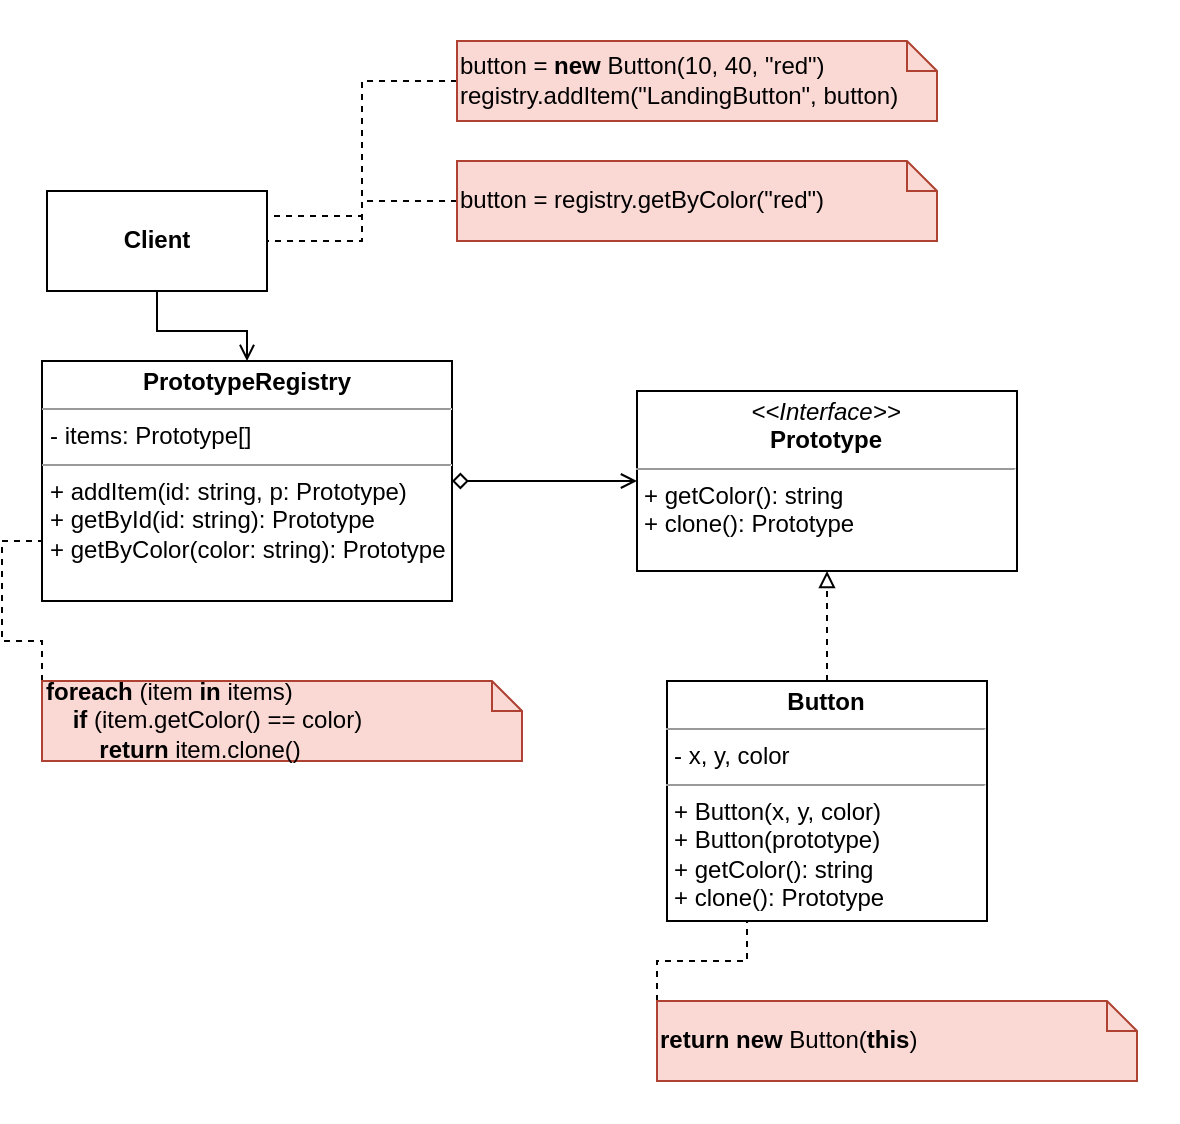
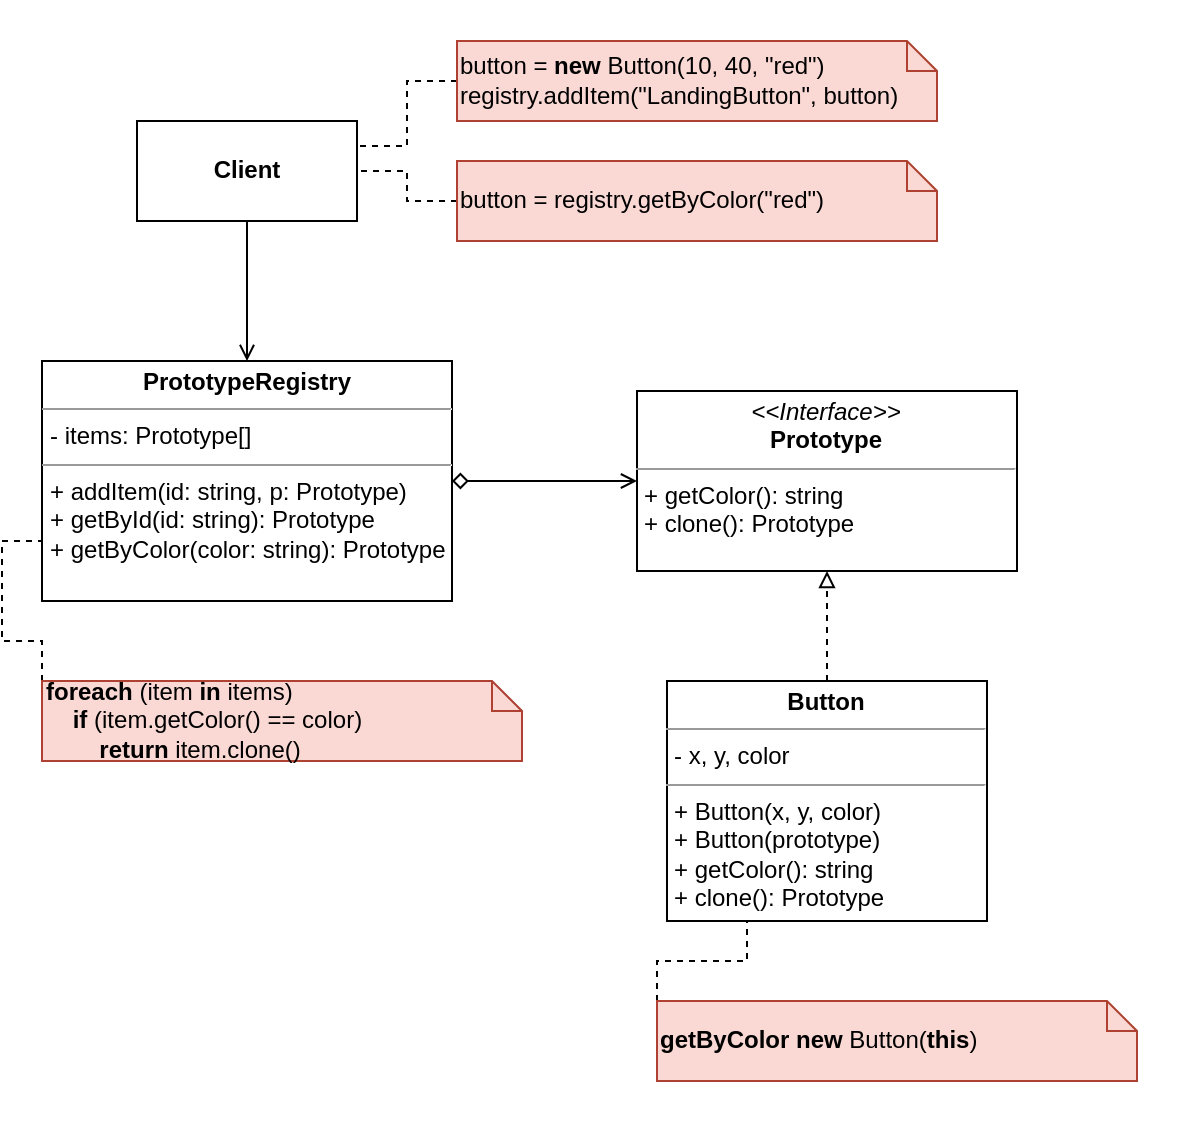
(157, 241) -> (247, 171)
(806, 1041) -> (830, 1041)
